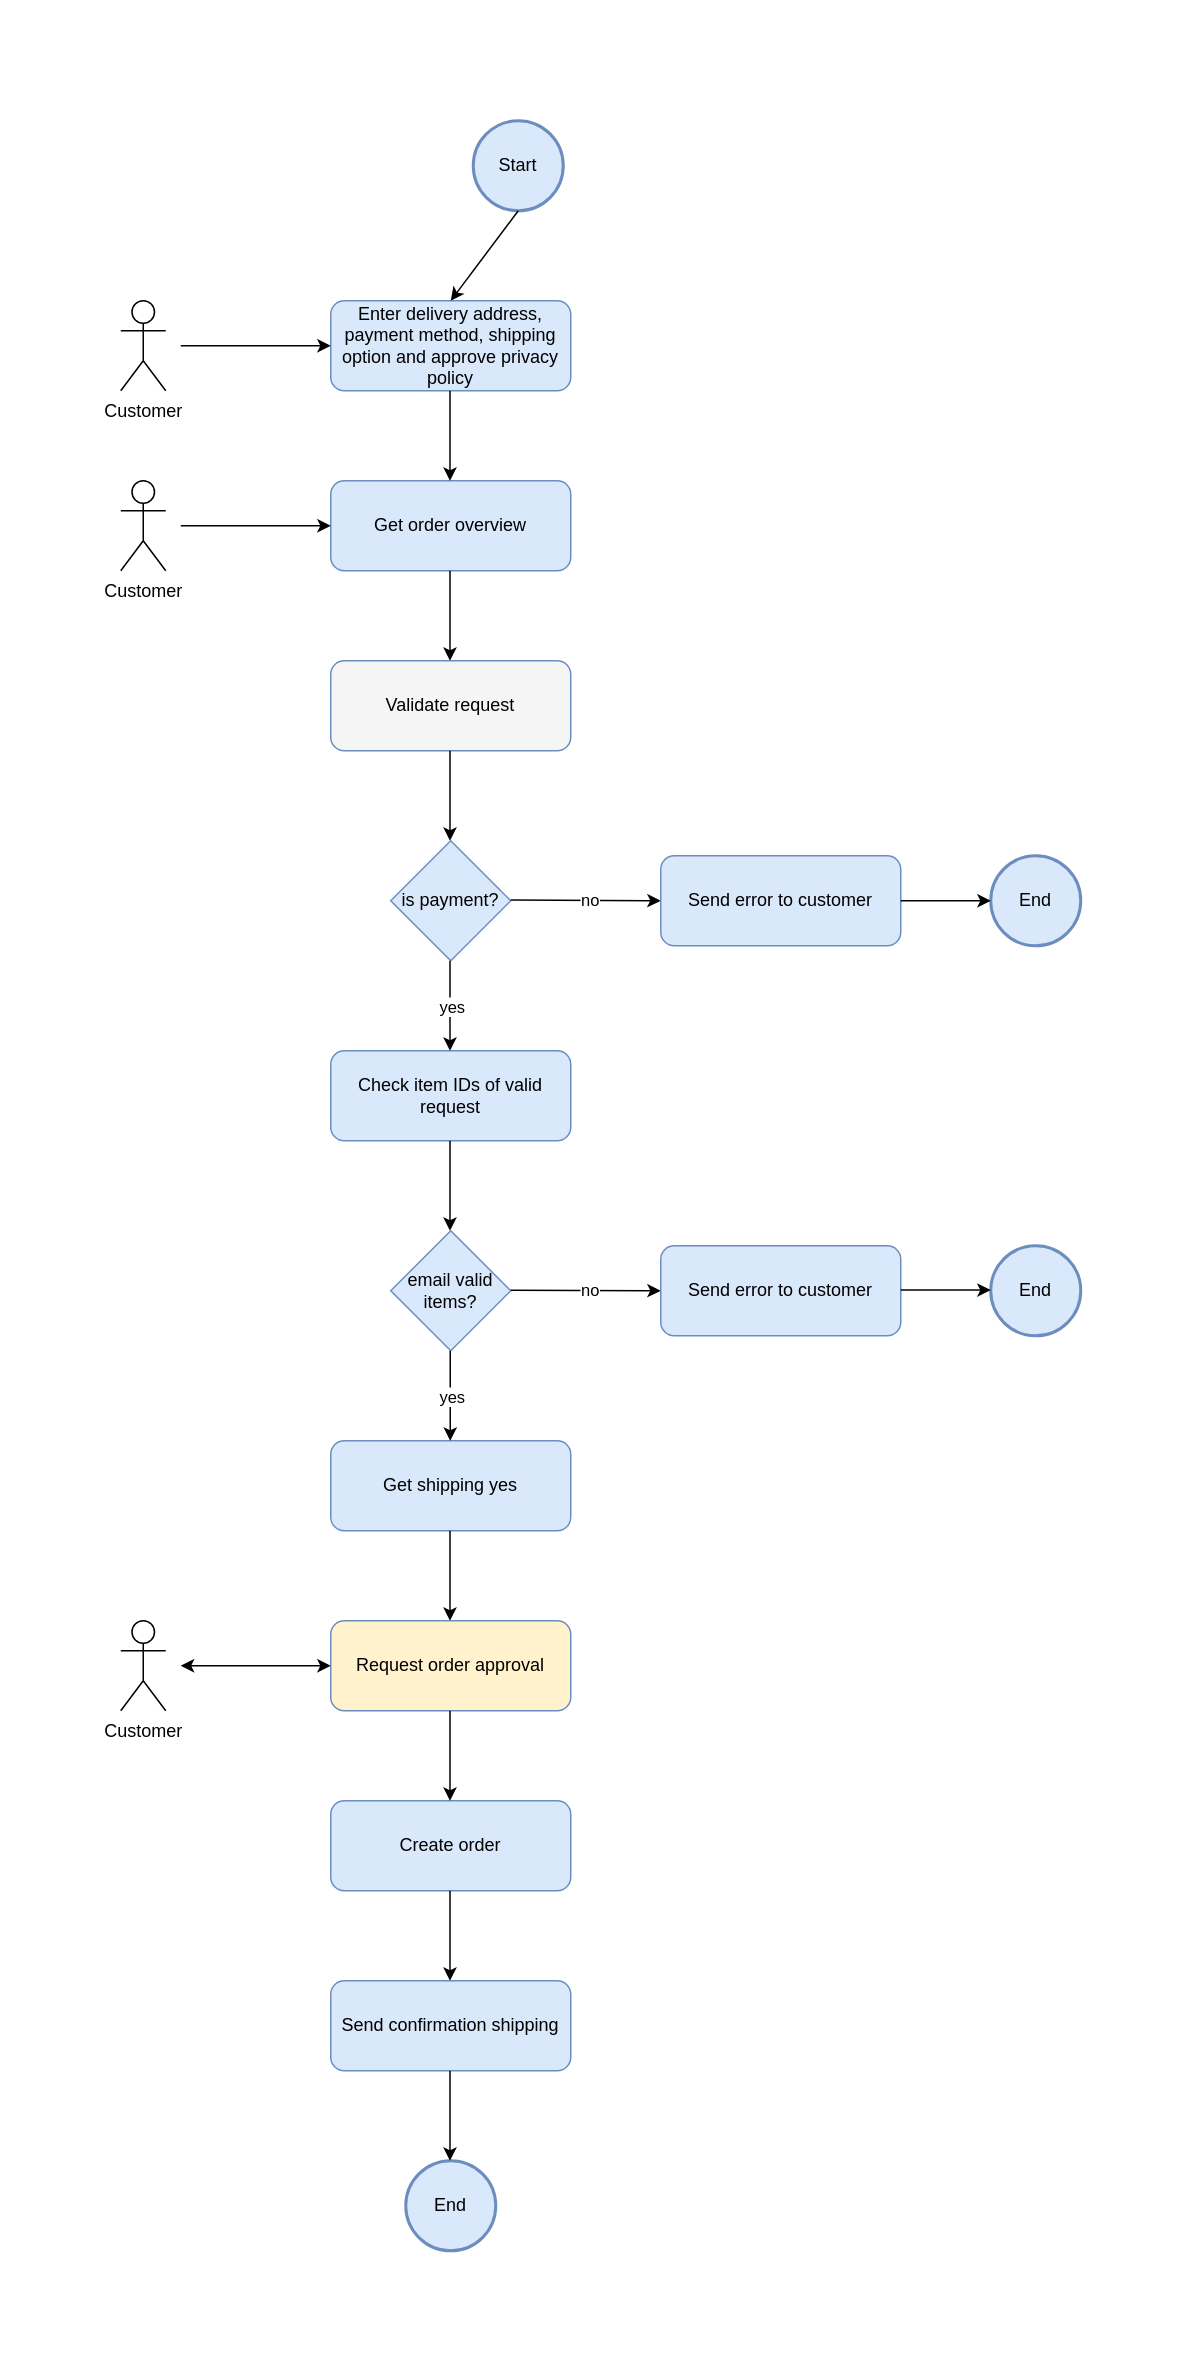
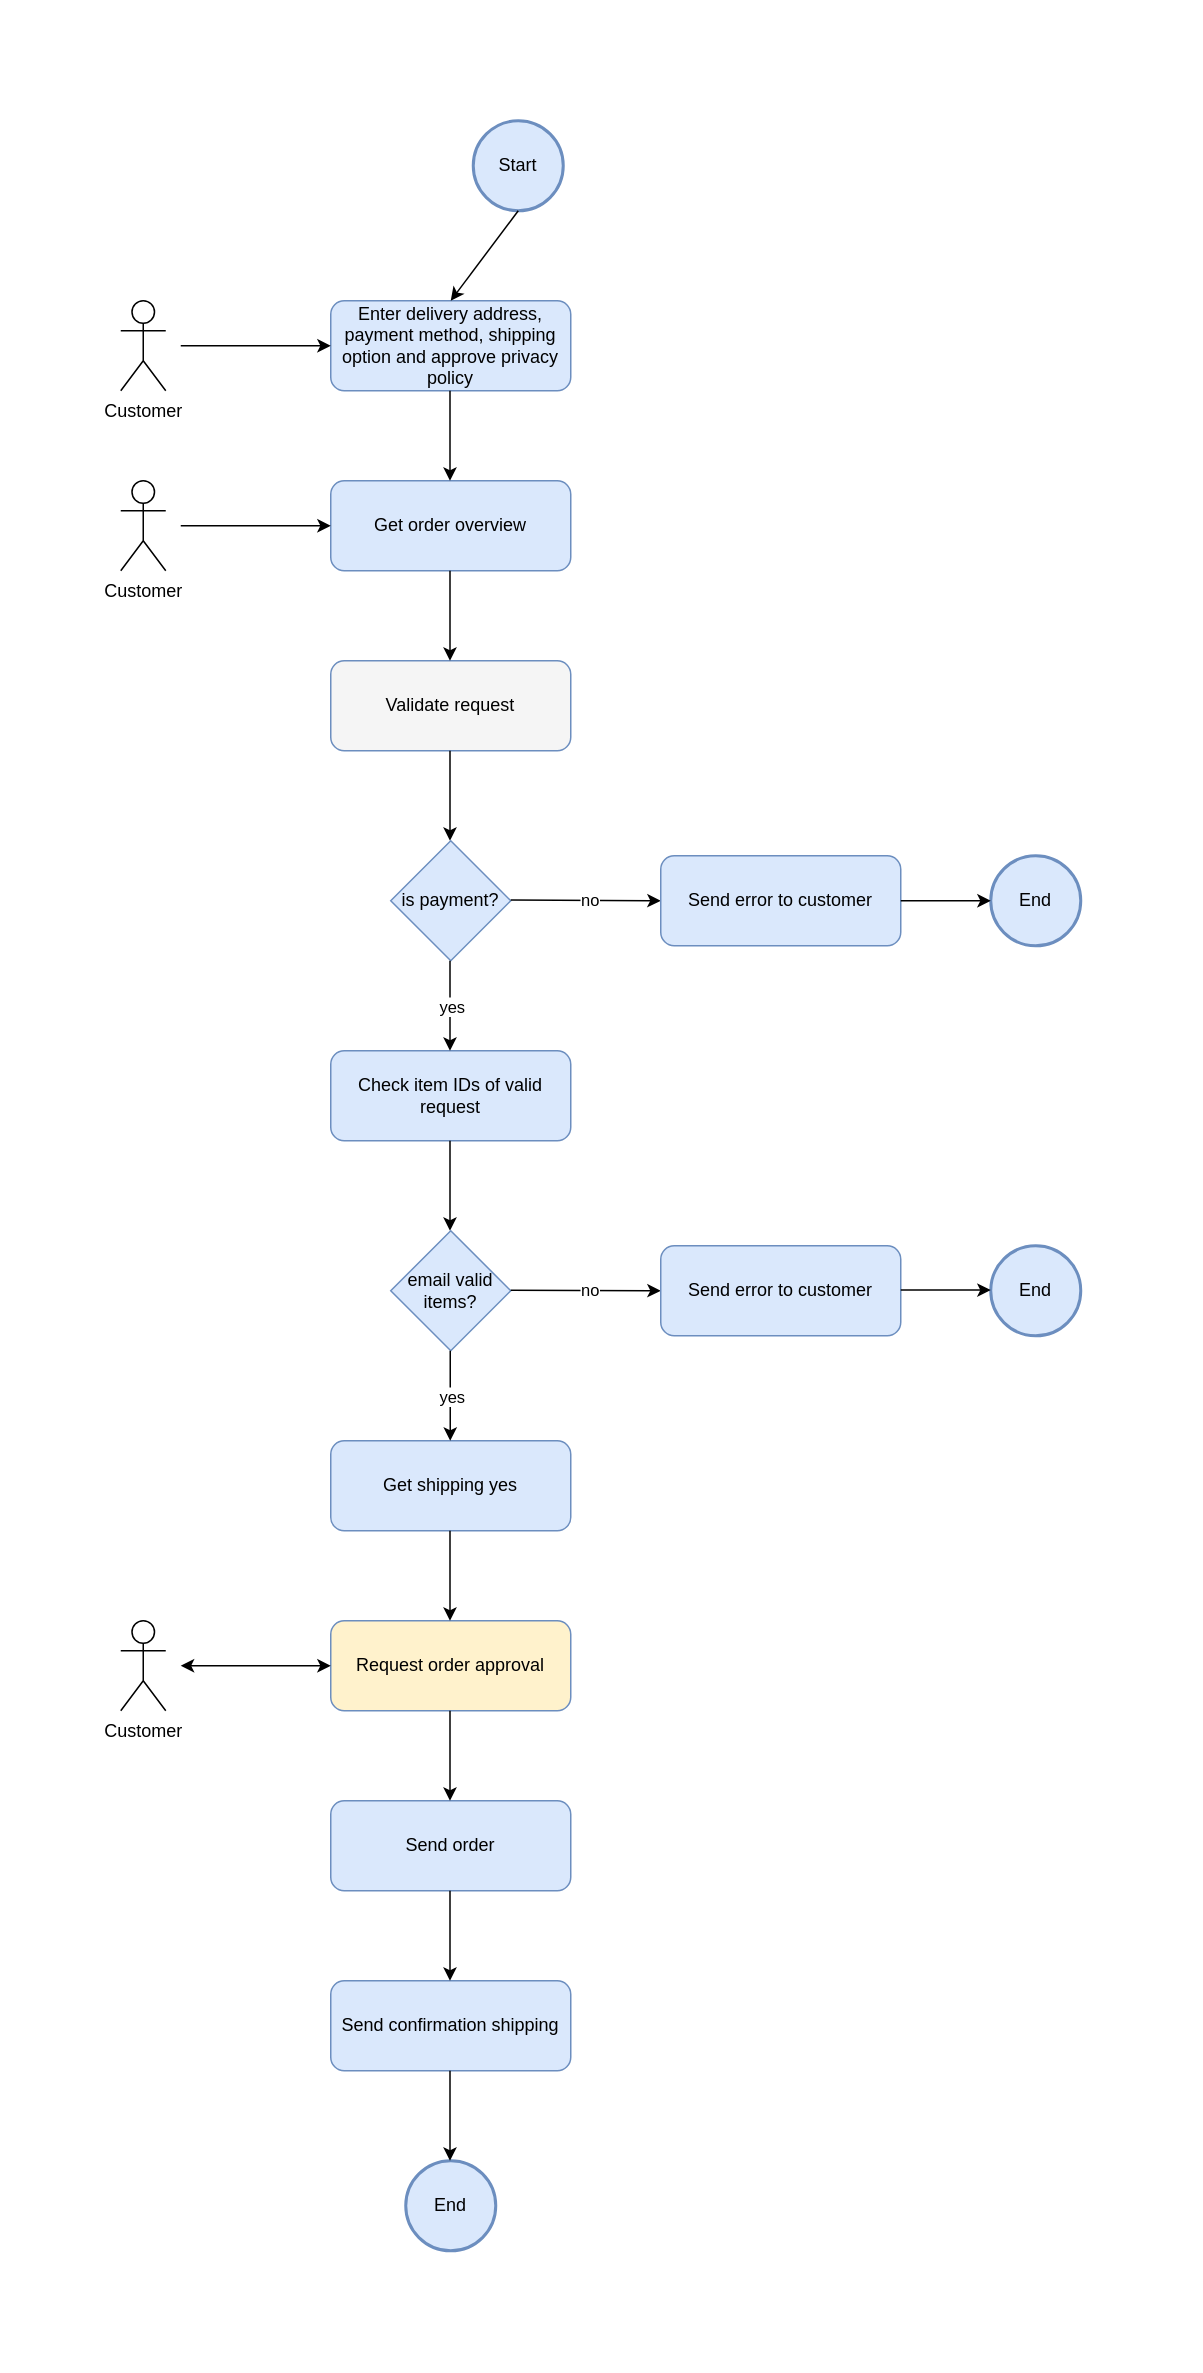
(451, 1846) -> (451, 1846)
